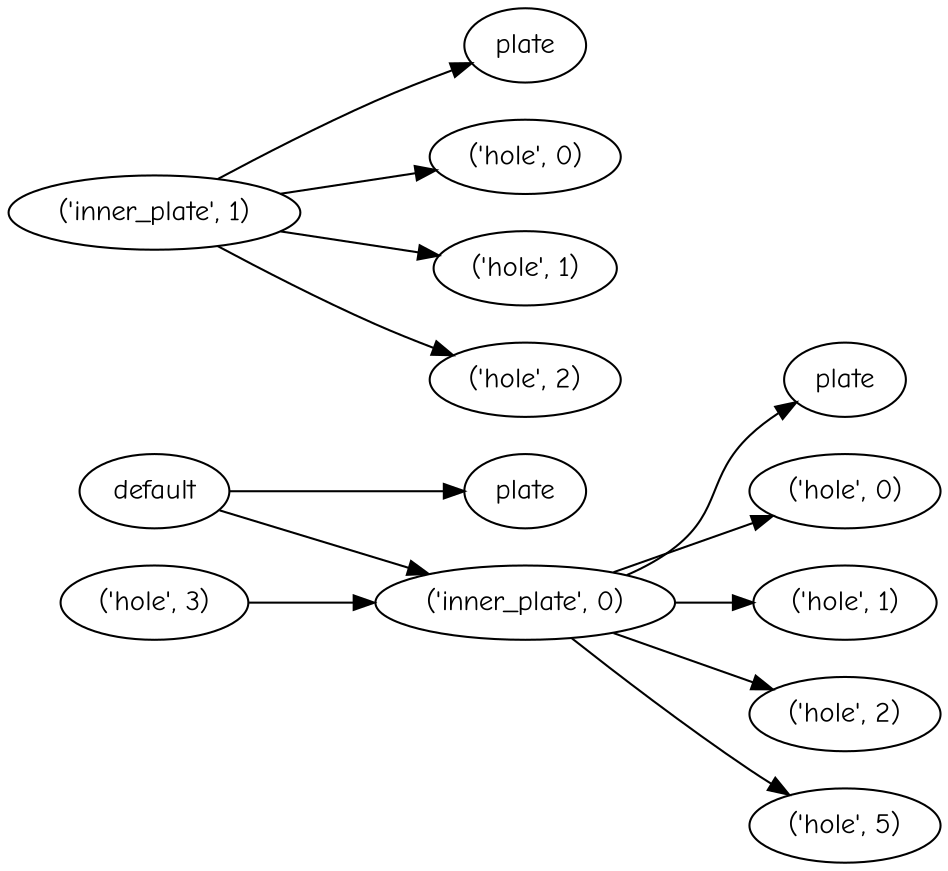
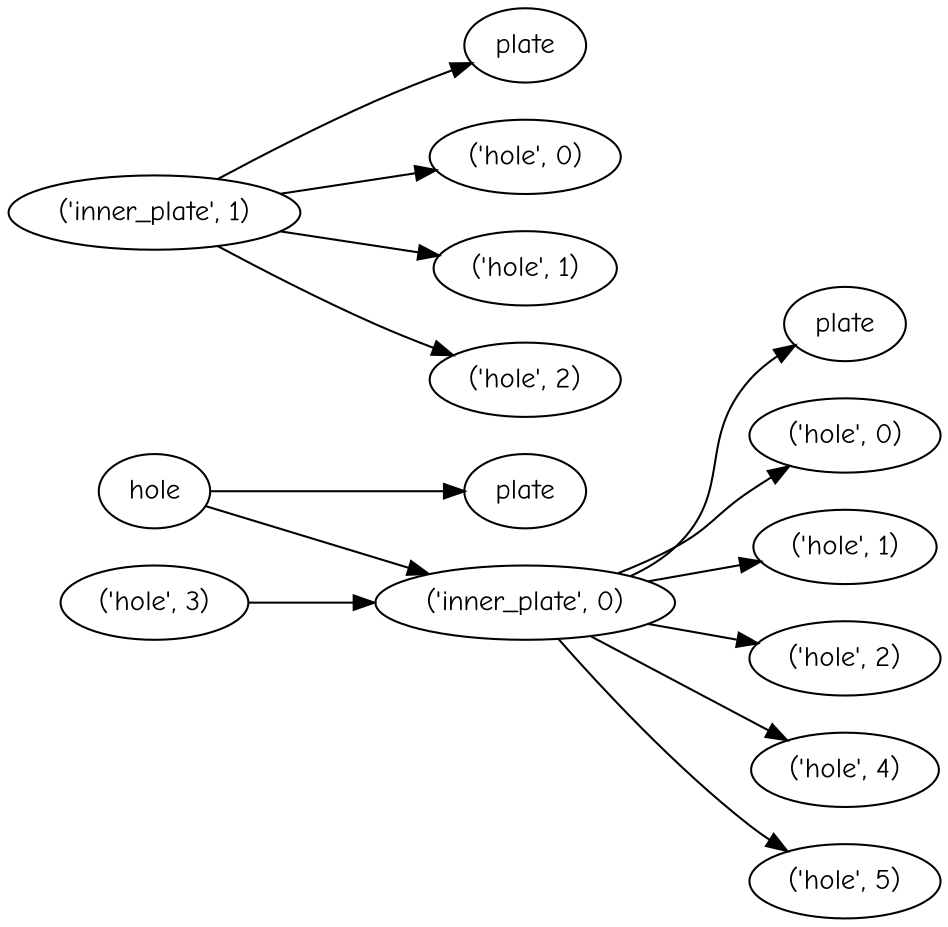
(154, 491) -> (154, 491)
none -> (845, 770)
